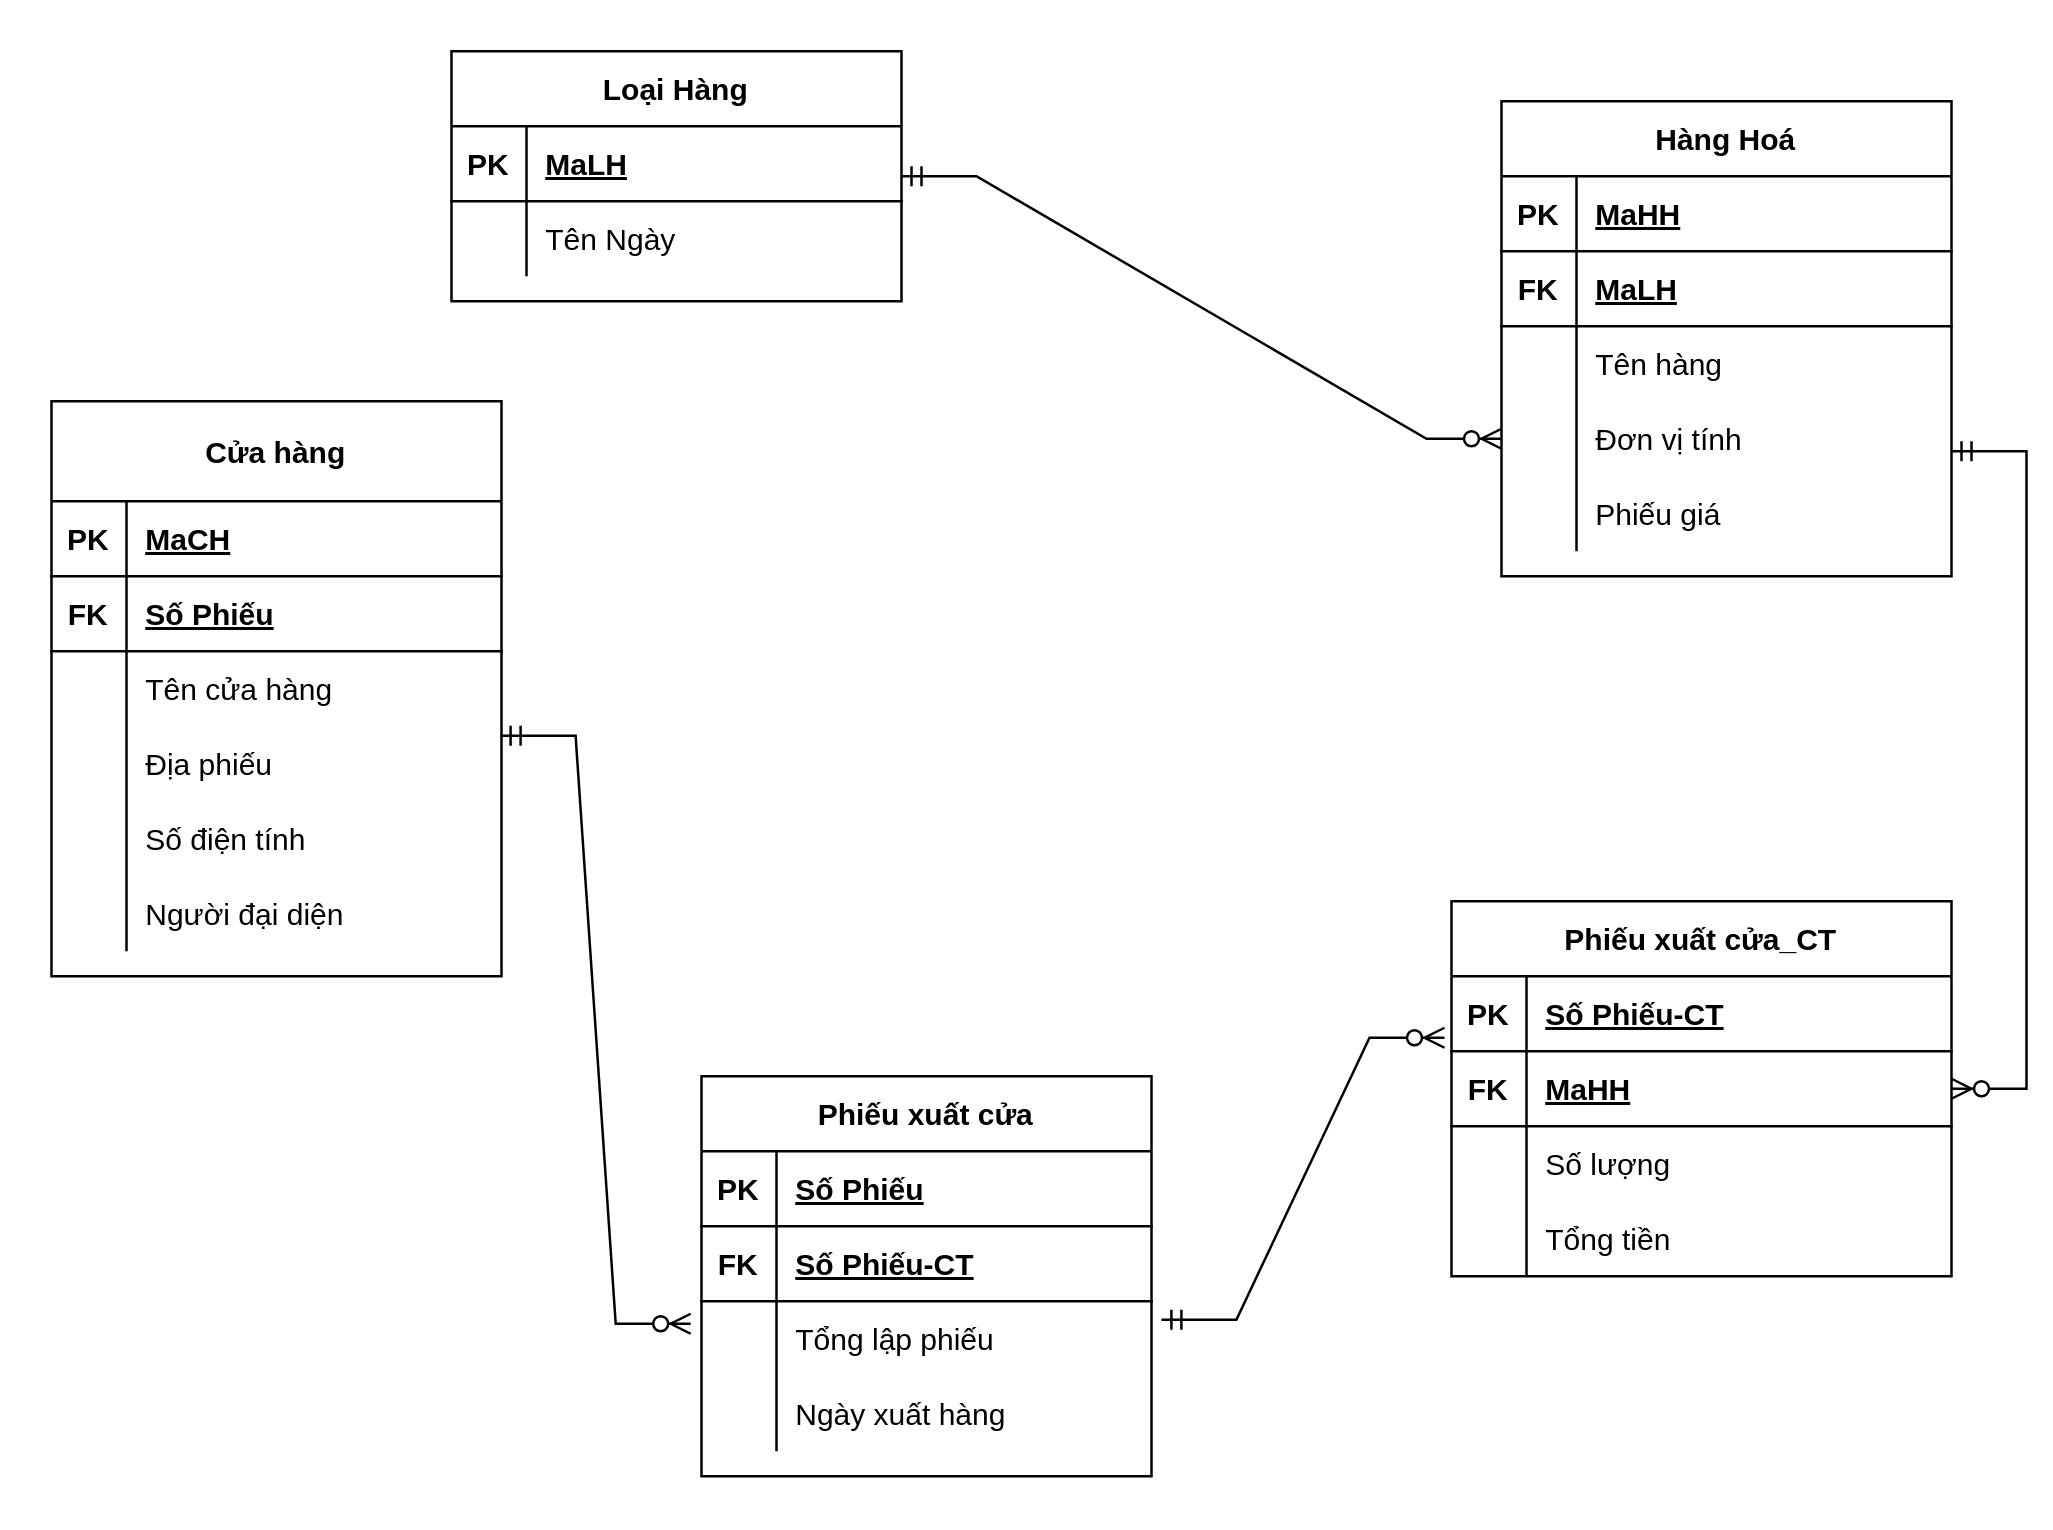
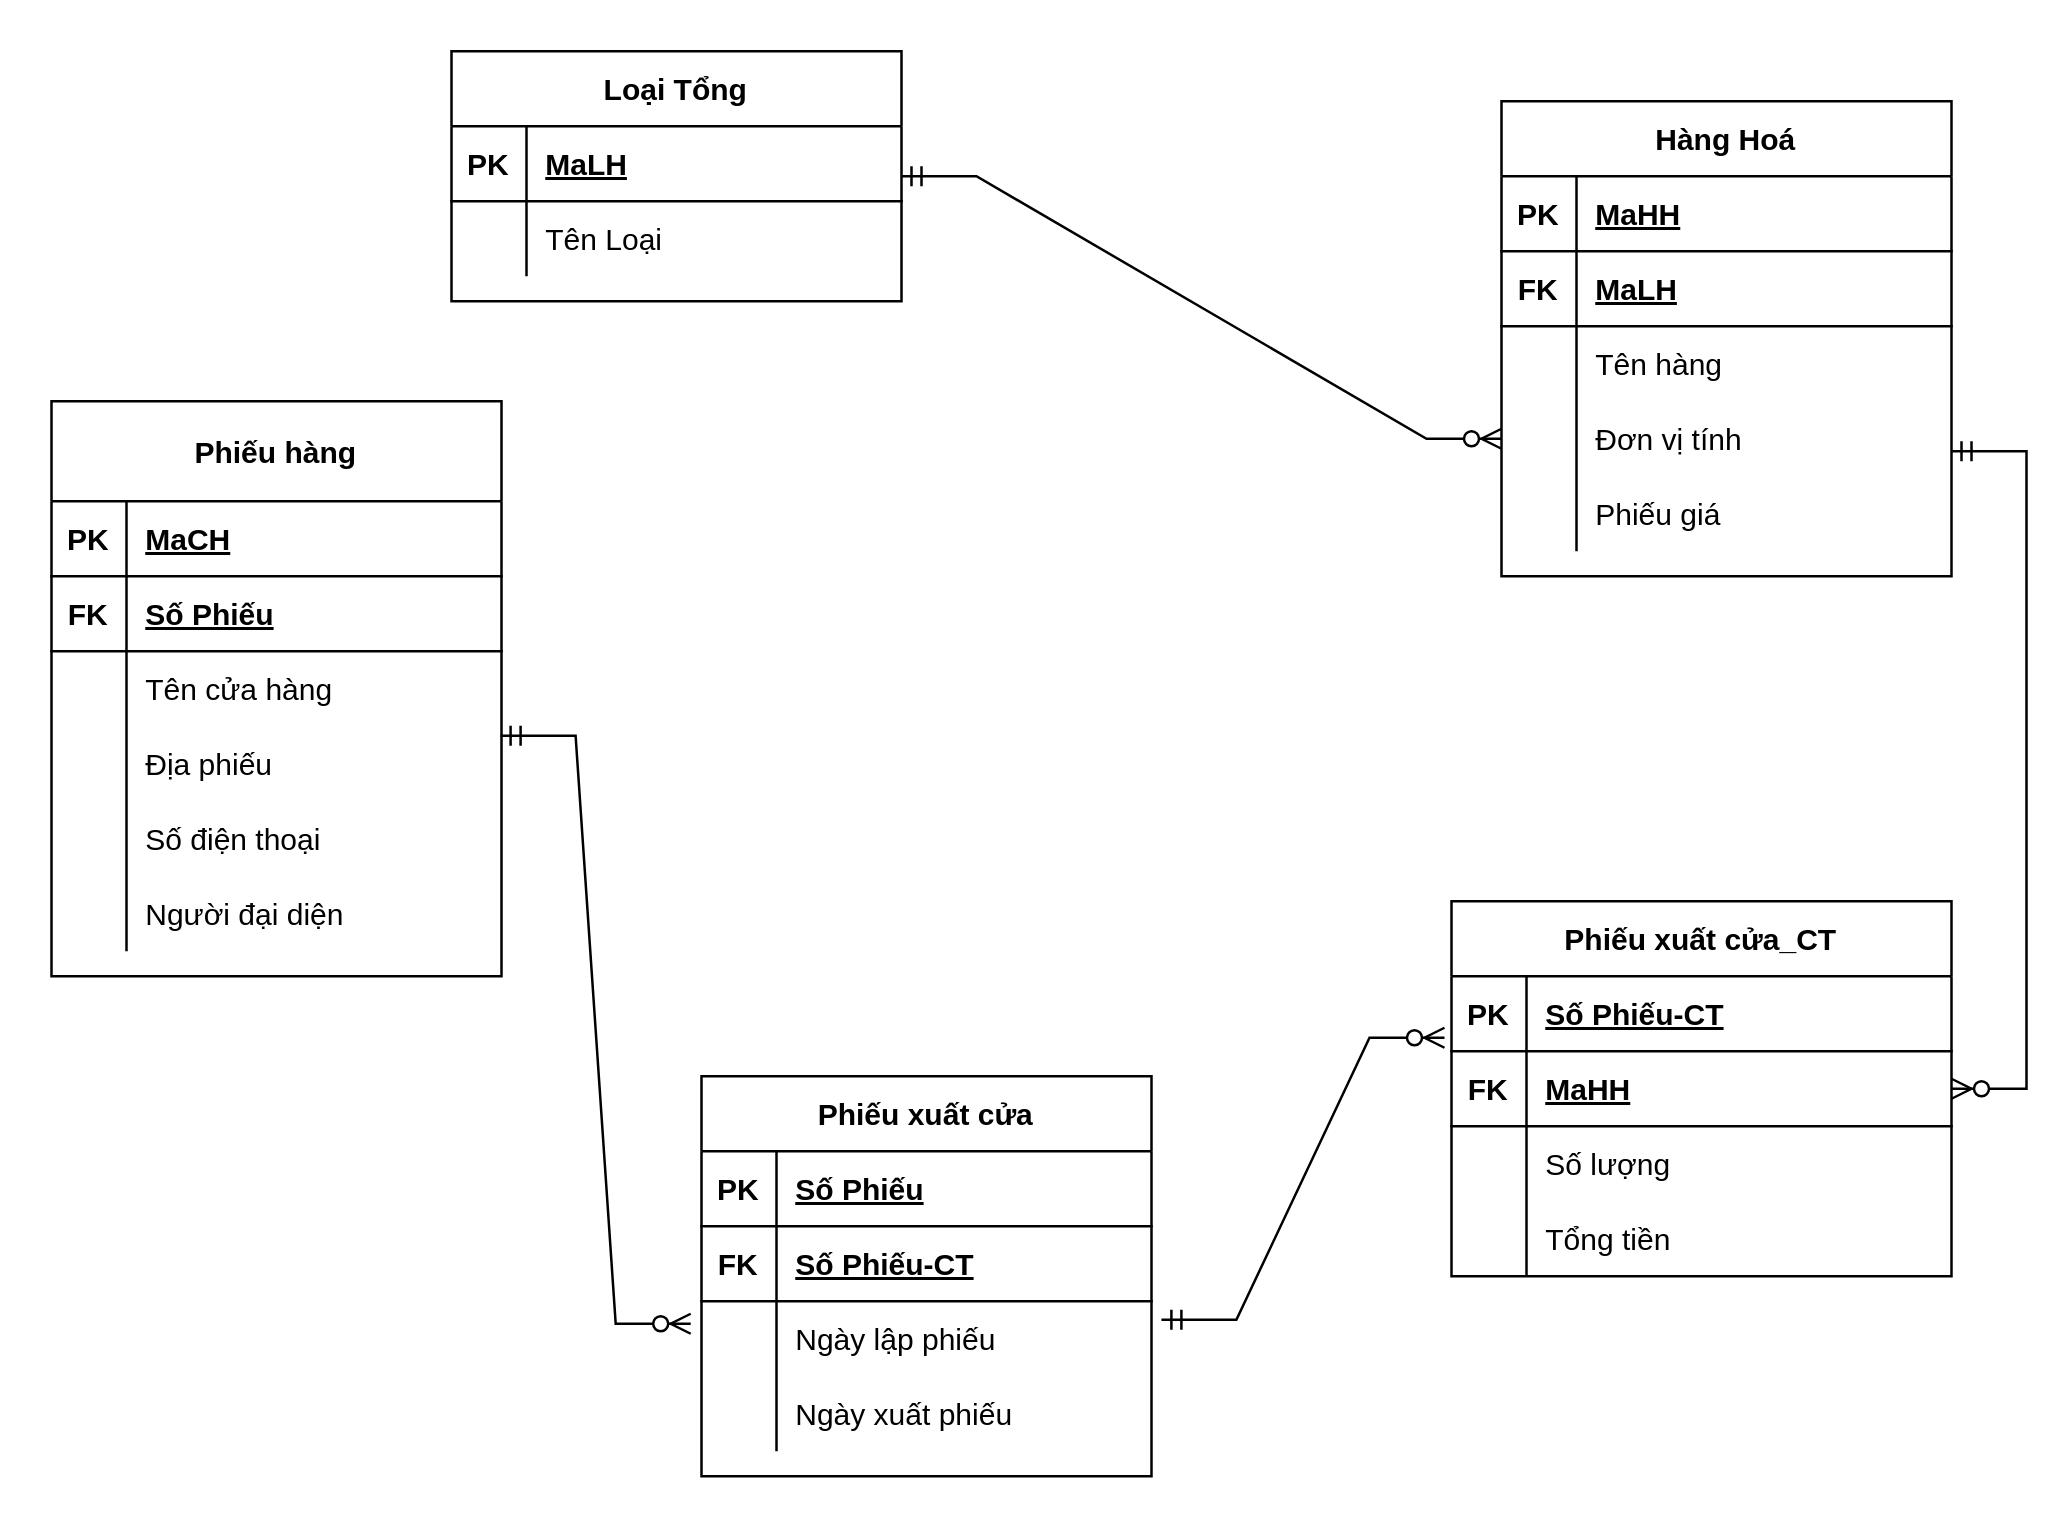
(675, 90) -> (675, 90)
(608, 240) -> (604, 240)
(275, 453) -> (275, 453)
(234, 840) -> (239, 840)
(897, 1340) -> (897, 1340)
(905, 1415) -> (909, 1415)
